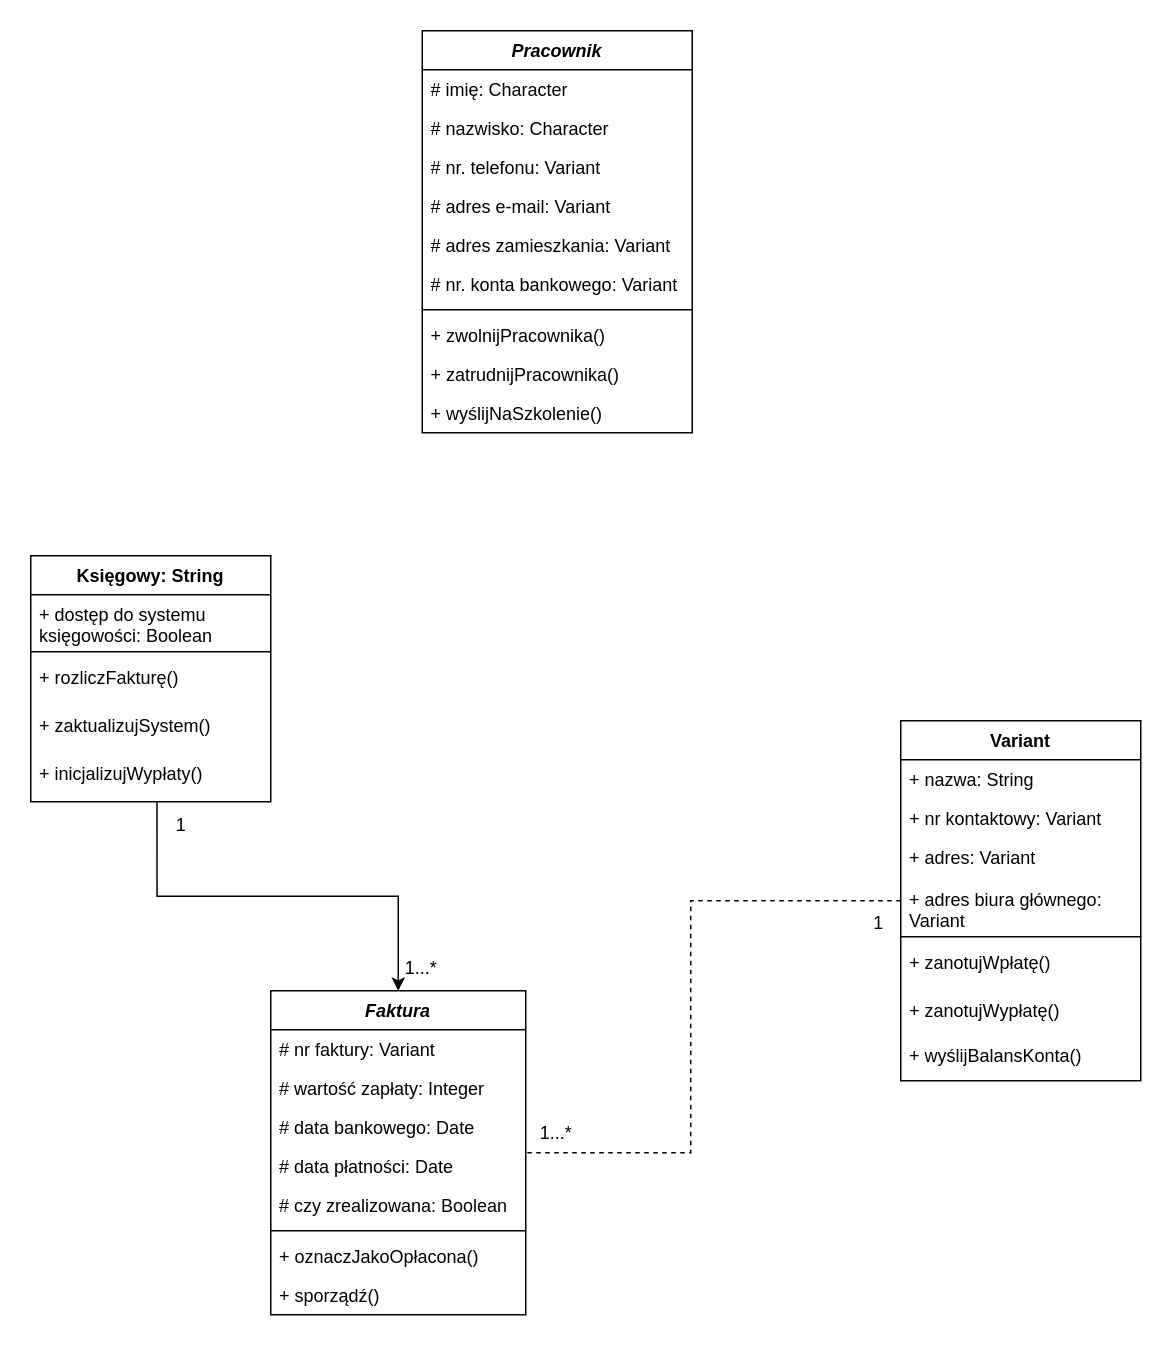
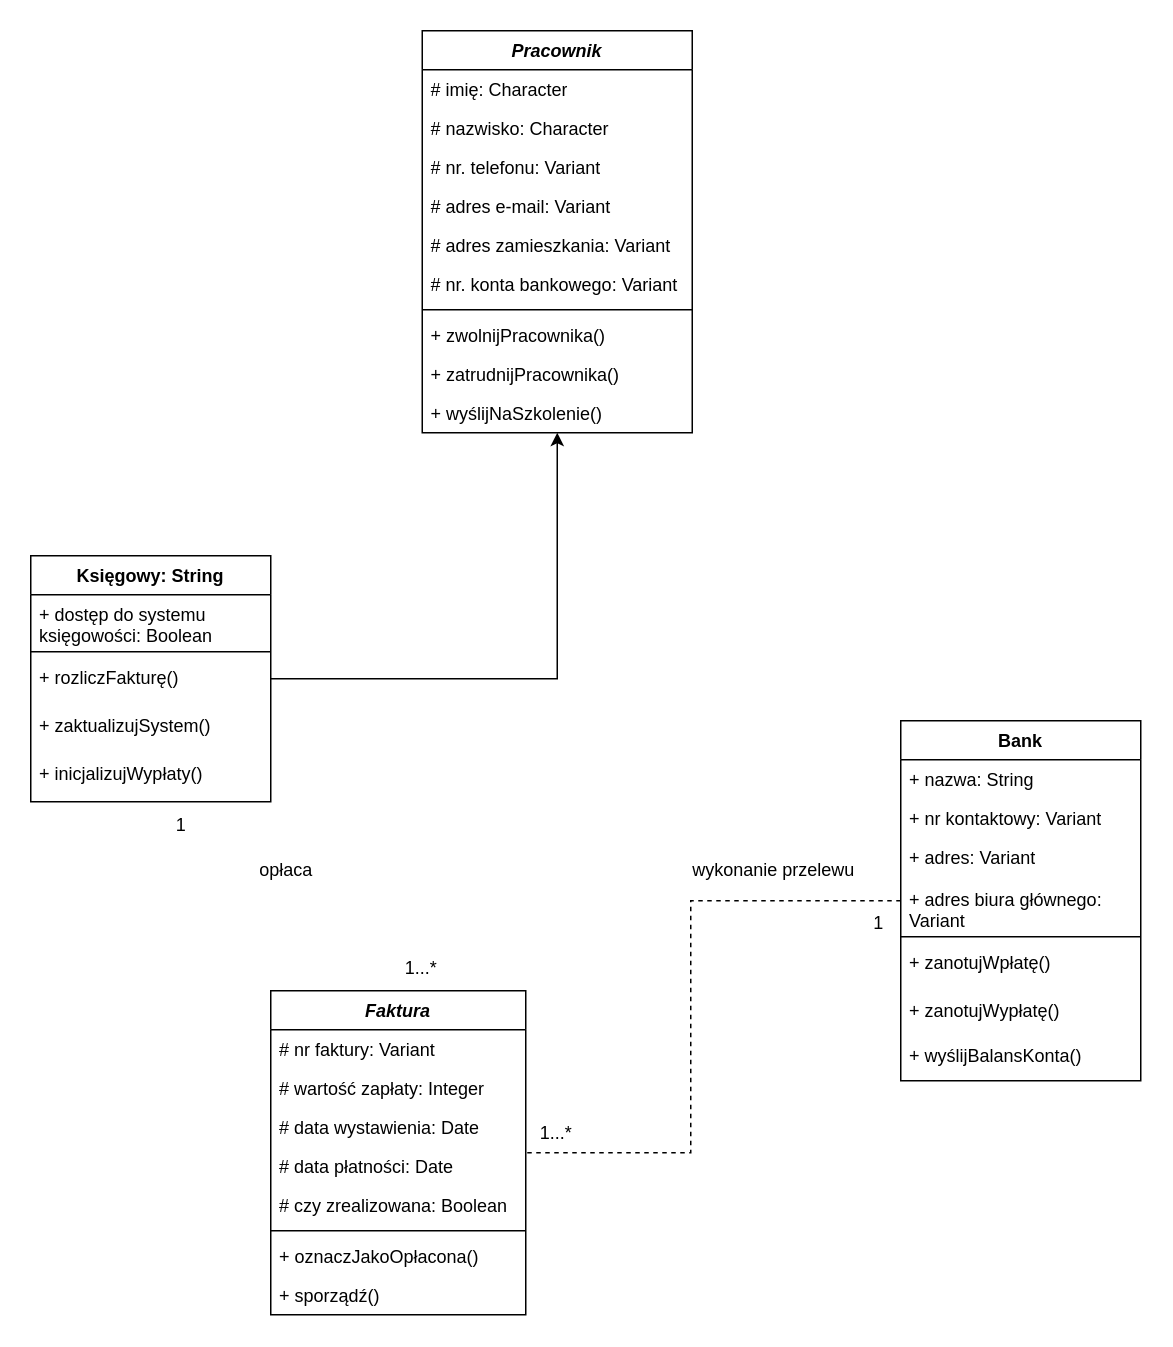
none -> (532, 679)
(1021, 742) -> (1021, 742)
none -> (286, 871)
none -> (773, 871)
(273, 896) -> none
(381, 1129) -> (387, 1129)
